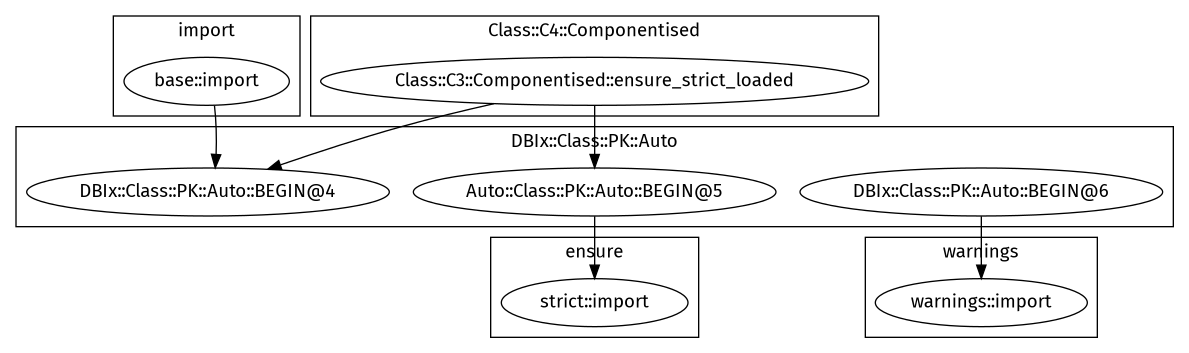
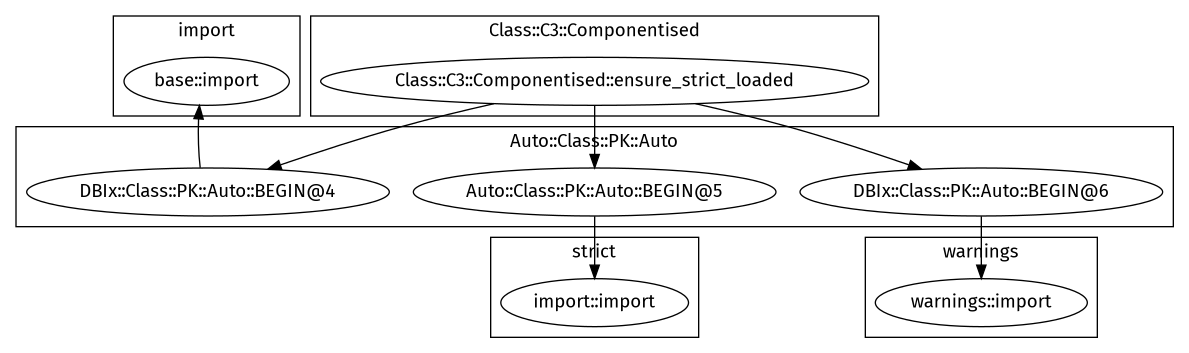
(595, 31) -> (595, 31)
(216, 135) -> (198, 143)
none -> (819, 136)
(595, 142) -> (595, 142)
(595, 253) -> (595, 253)
(595, 303) -> (595, 303)
